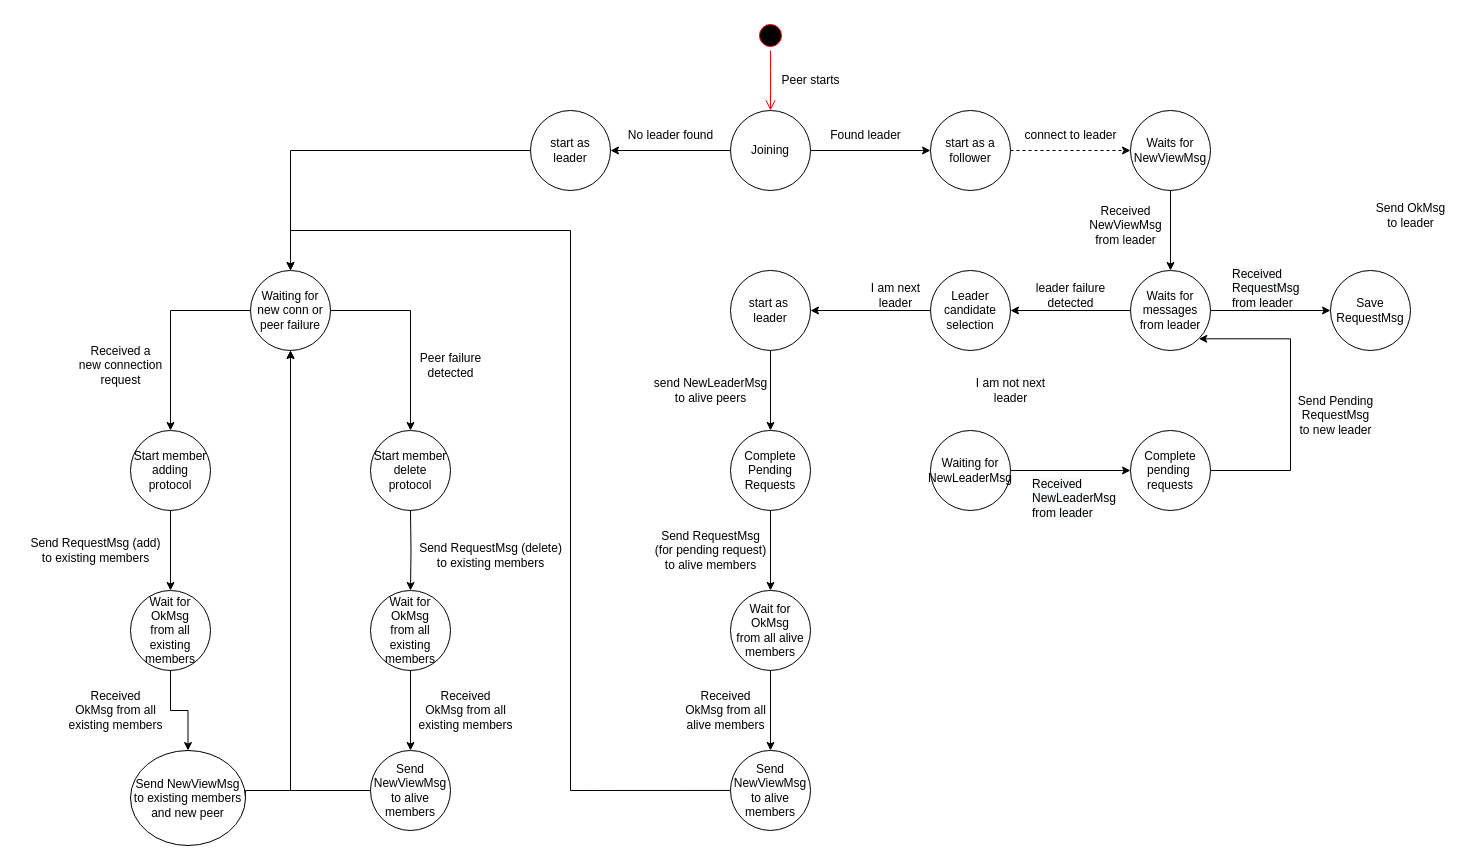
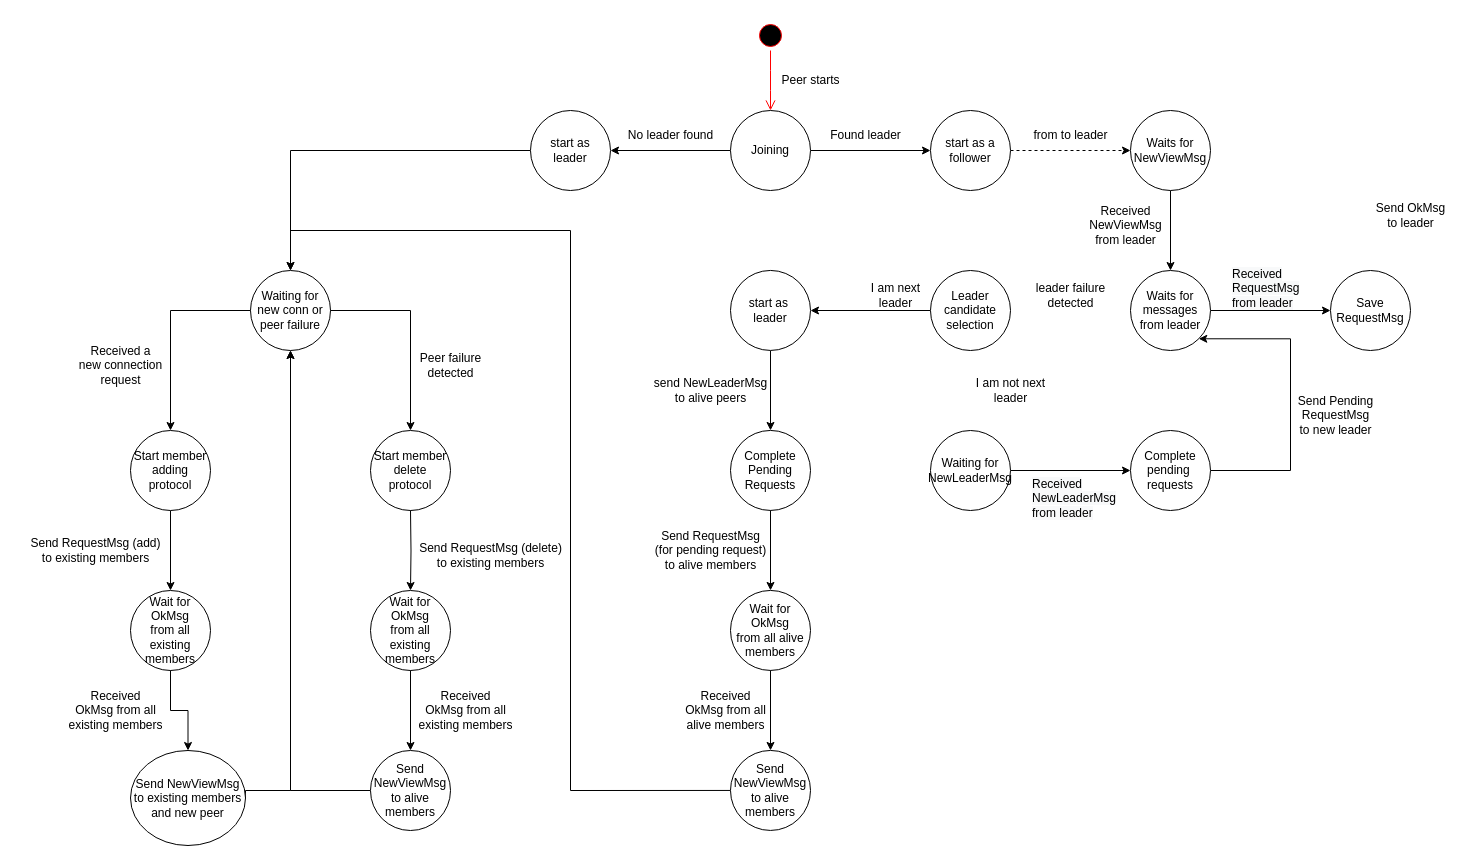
(1071, 136) -> (1071, 136)
(1074, 311) -> none
